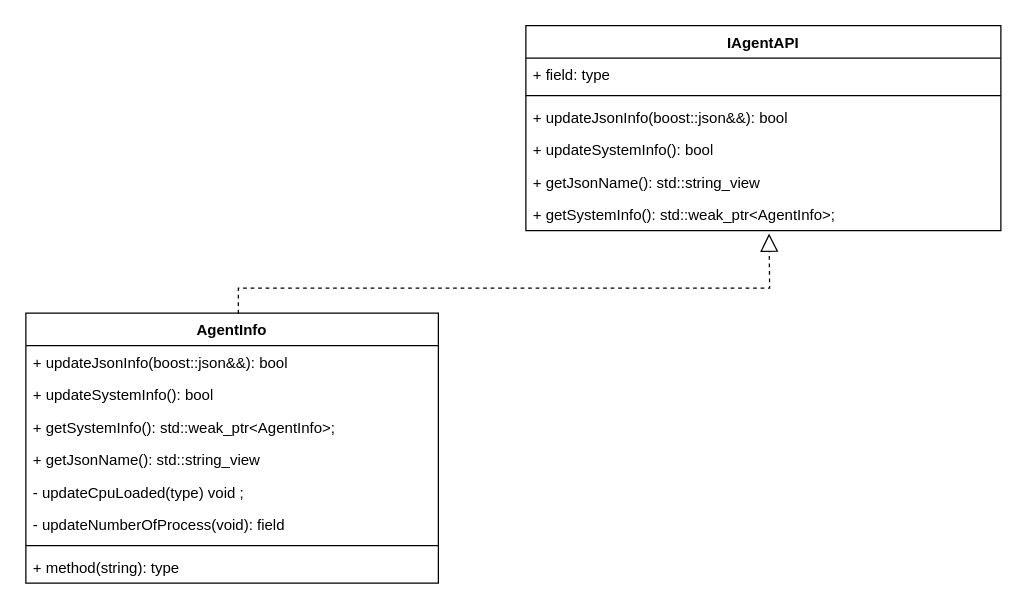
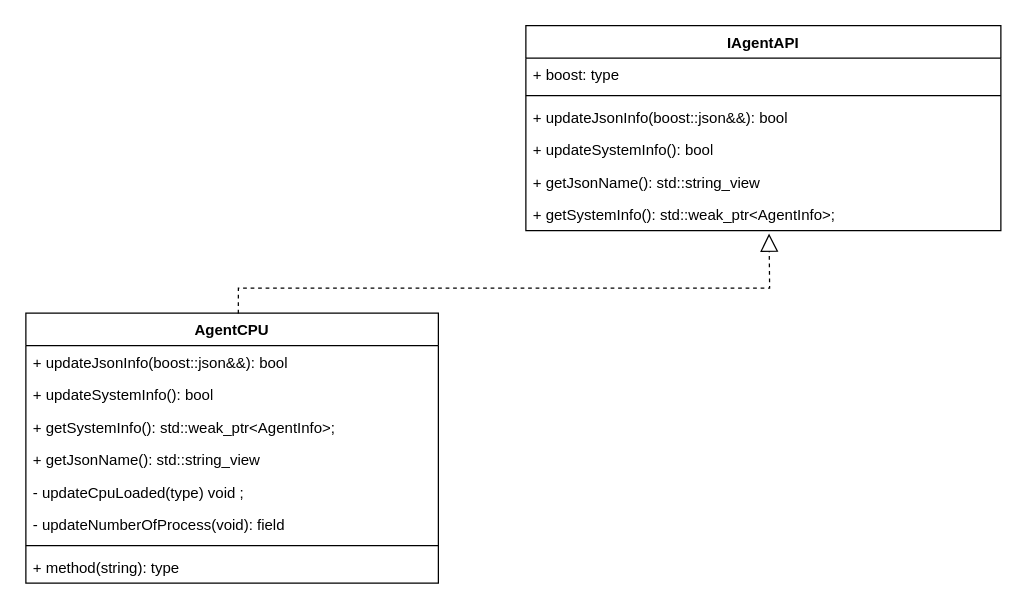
(578, 76) -> (582, 76)
(232, 331) -> (232, 331)
